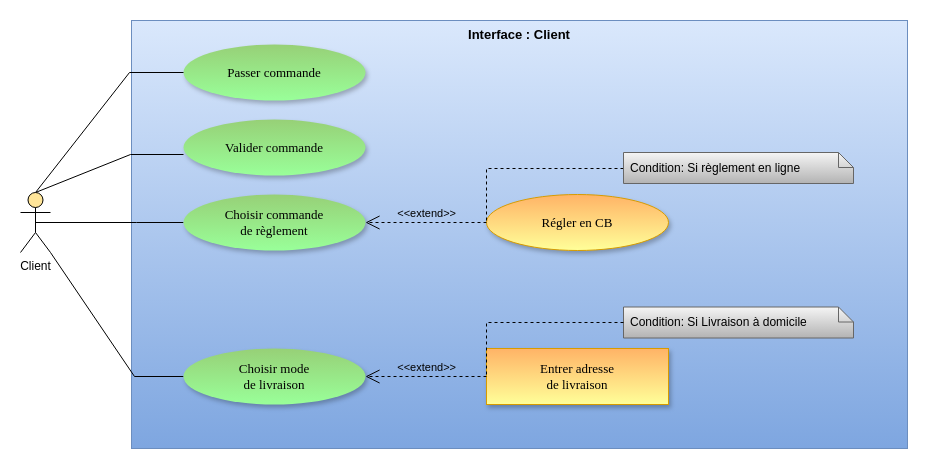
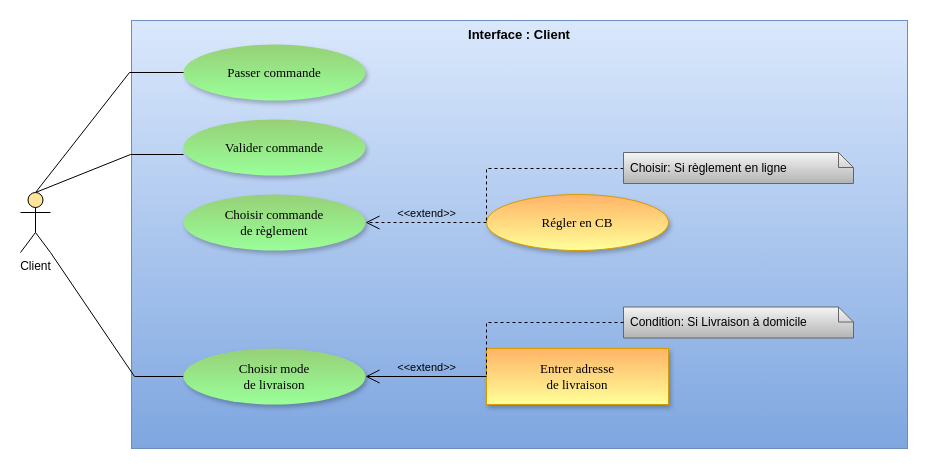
(721, 169) -> (714, 169)
(111, 223) -> none
(426, 377) -> (426, 377)
